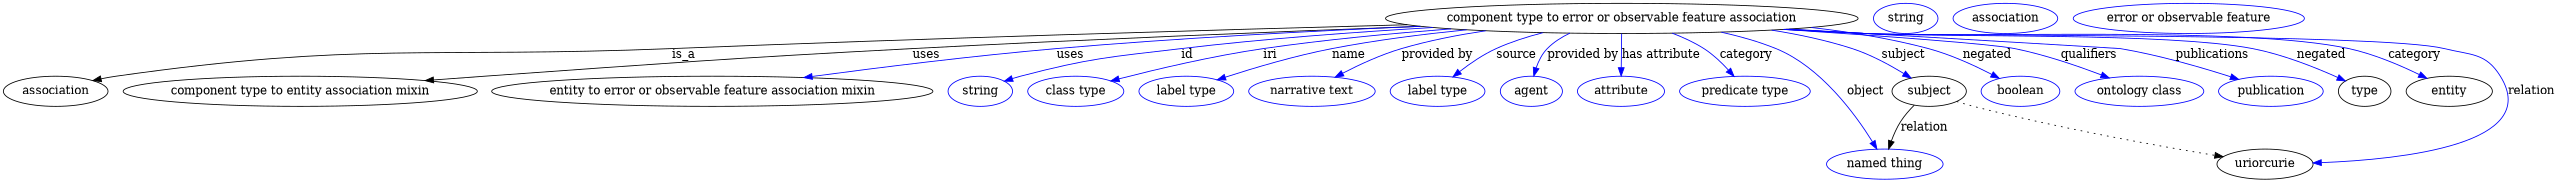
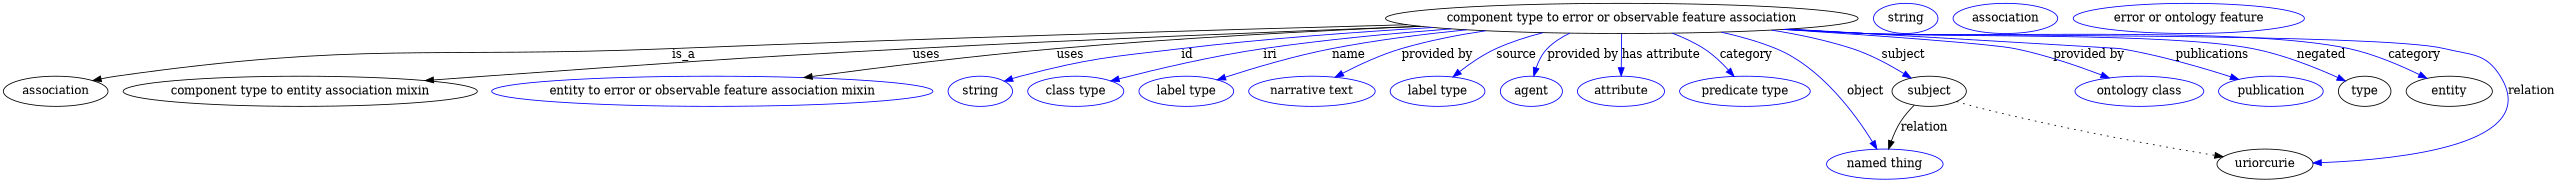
(2189, 18) -> (2189, 18)
(1116, 44) -> (1116, 44)
(2089, 55) -> (2089, 55)
(712, 91) -> (712, 91)
(2020, 91) -> none
